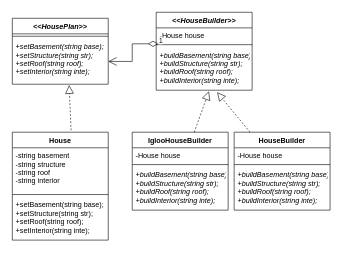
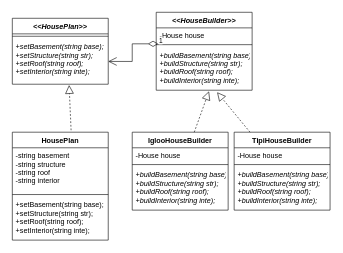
(60, 140) -> (60, 140)
(282, 140) -> (282, 140)
